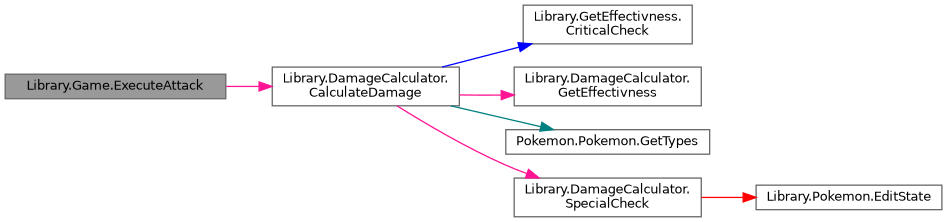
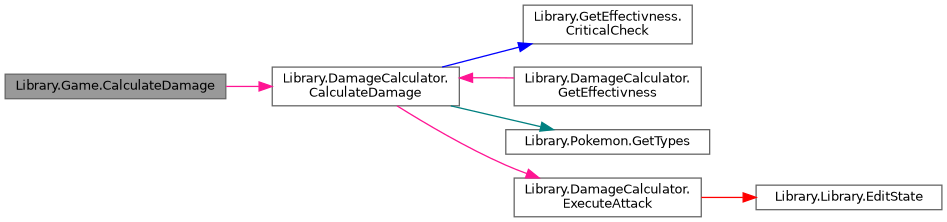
(115, 86) -> (115, 86)
(480, 95) -> (493, 78)
(608, 142) -> (608, 142)
(608, 197) -> (608, 197)
(849, 197) -> (849, 197)
